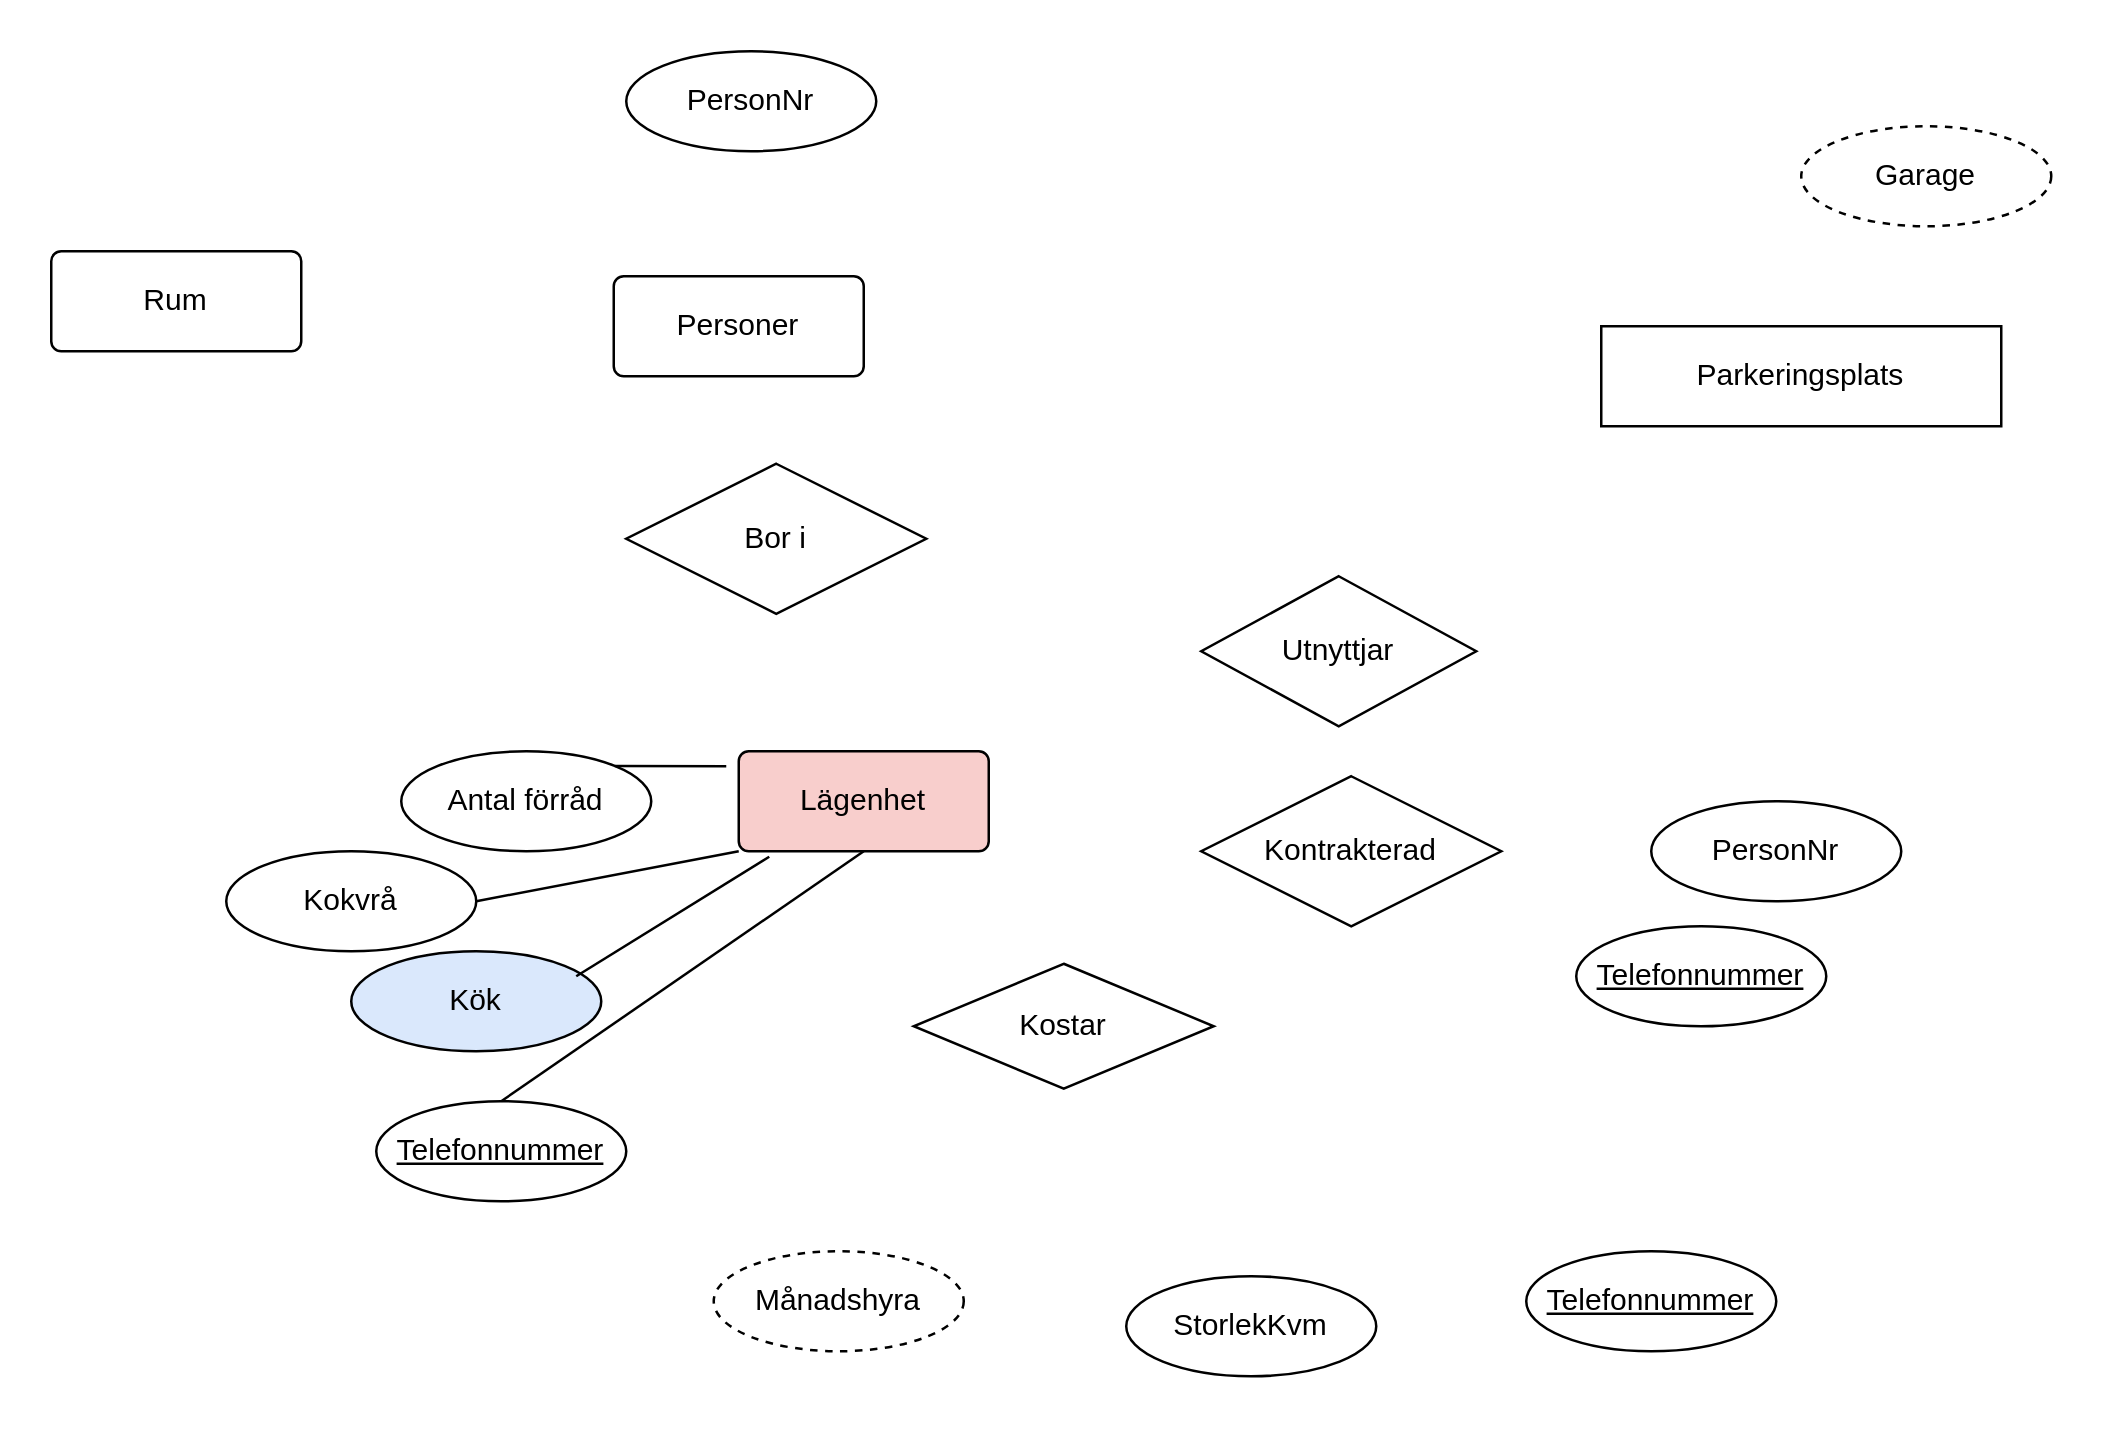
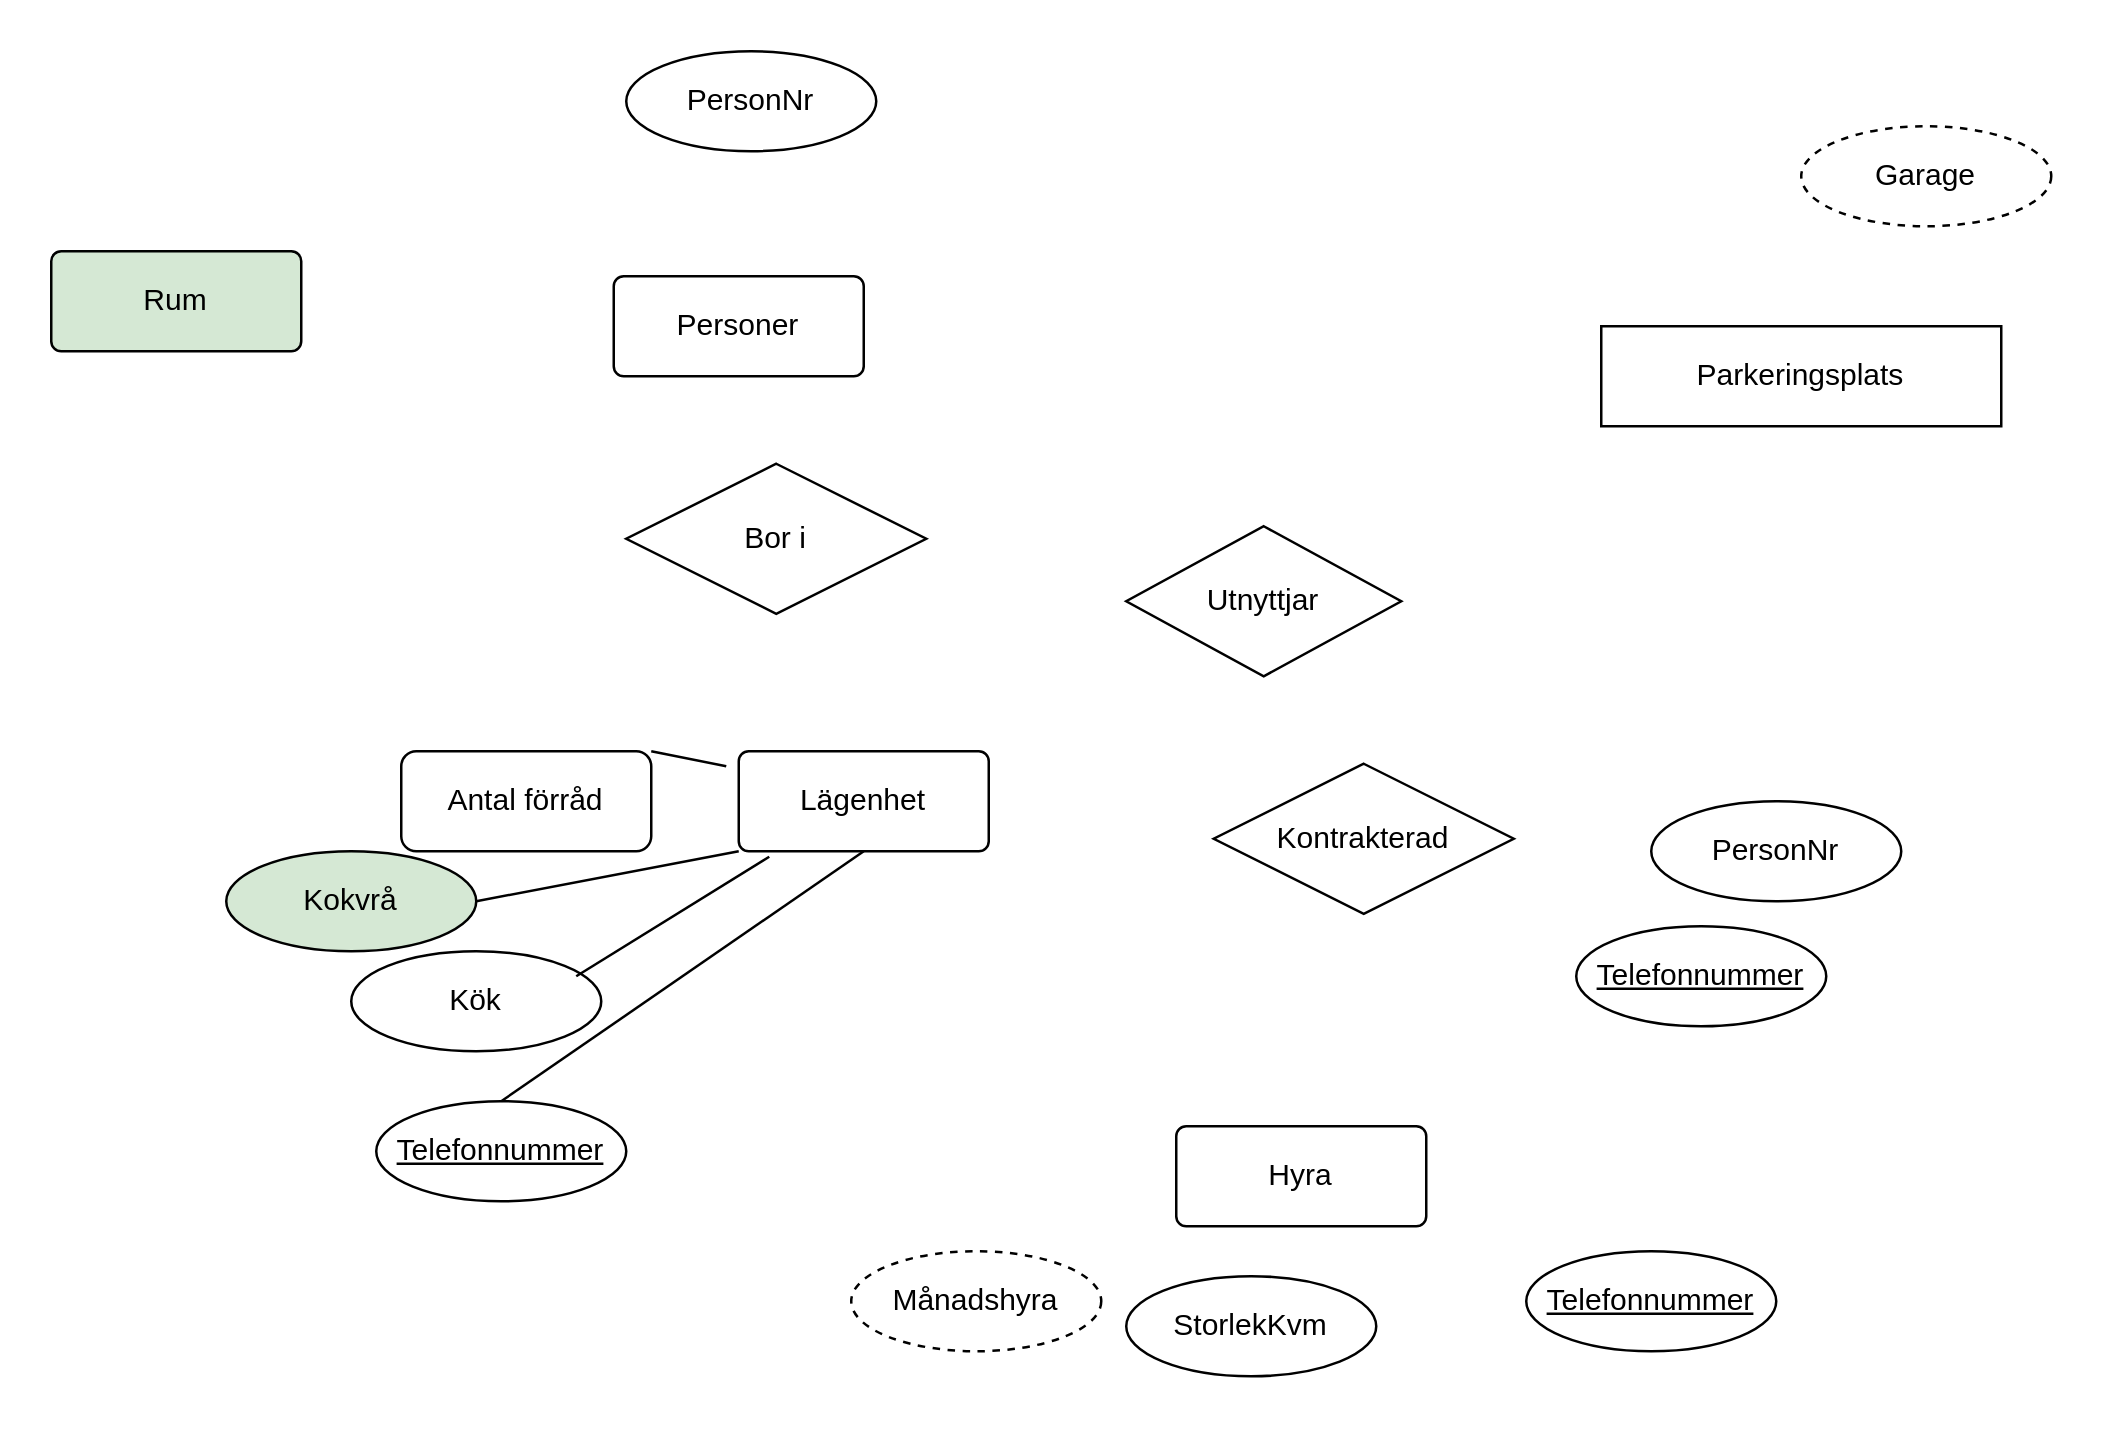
(176, 301) -> (176, 301)
(1339, 651) -> (1264, 601)
(526, 801) -> (526, 801)
(864, 801) -> (864, 801)
(1351, 851) -> (1364, 839)
(351, 901) -> (351, 901)
(476, 1001) -> (476, 1001)
(1064, 1026) -> none
none -> (1301, 1176)
(839, 1301) -> (976, 1301)
